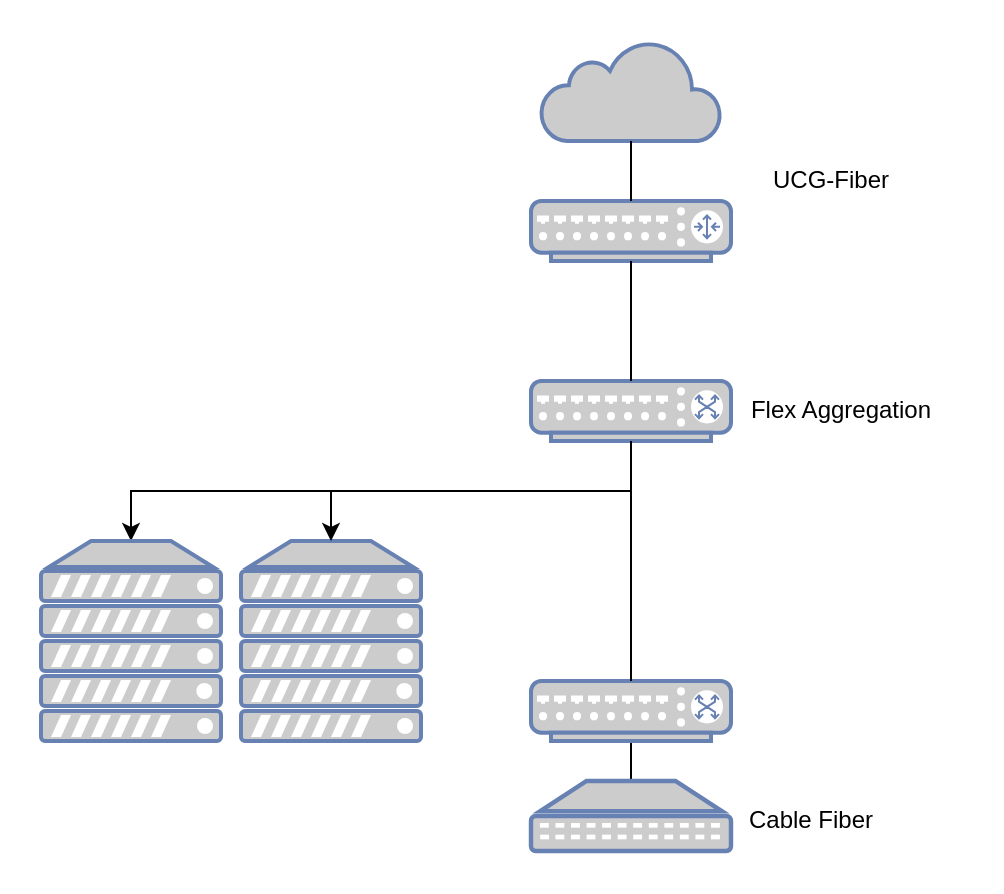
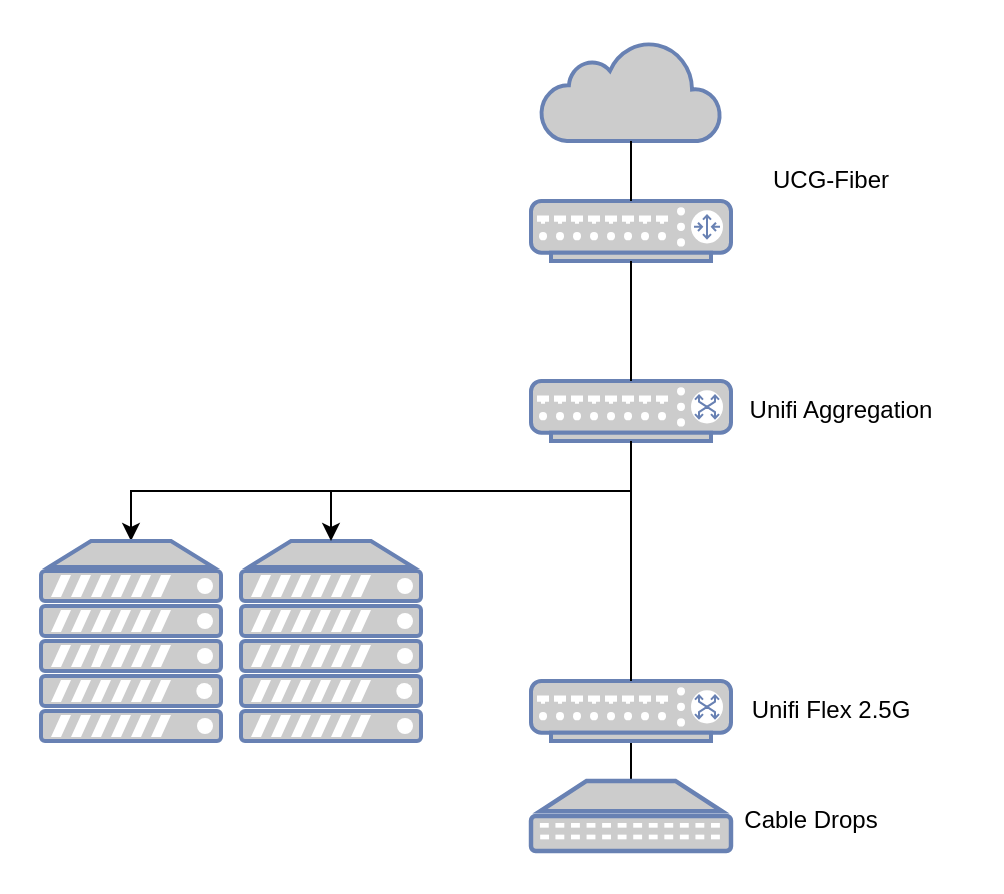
(842, 411) -> (842, 411)
none -> (831, 711)
(812, 821) -> (812, 821)
